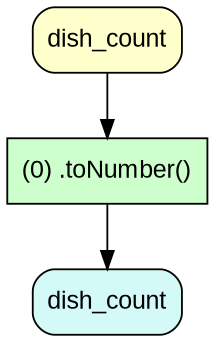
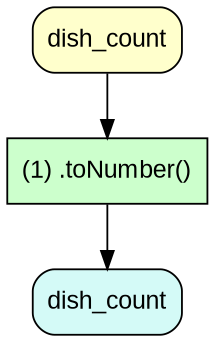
(107, 171) -> (107, 171)
